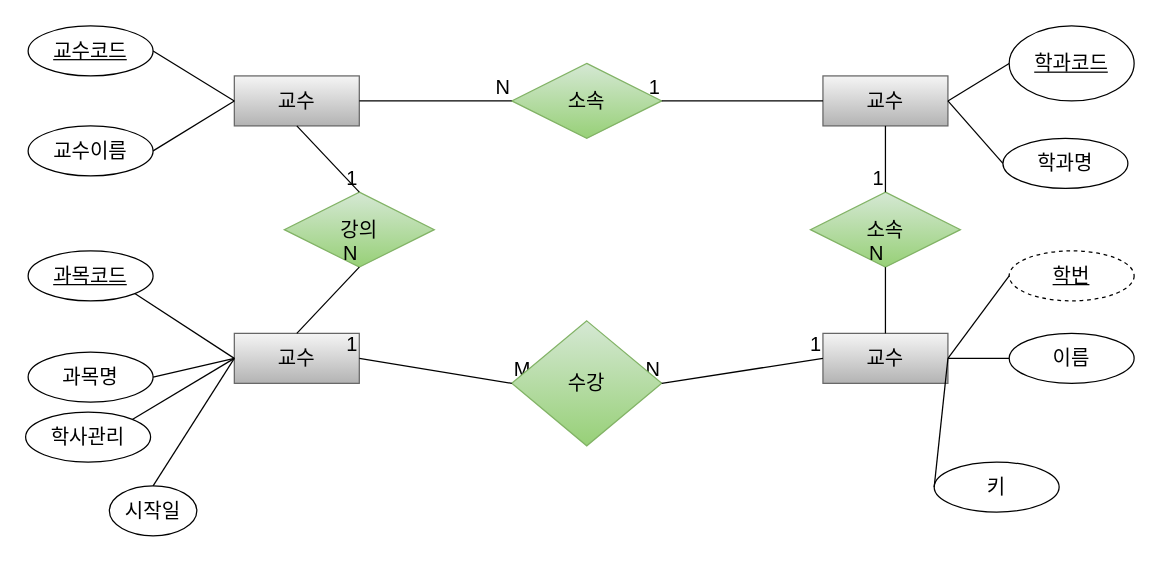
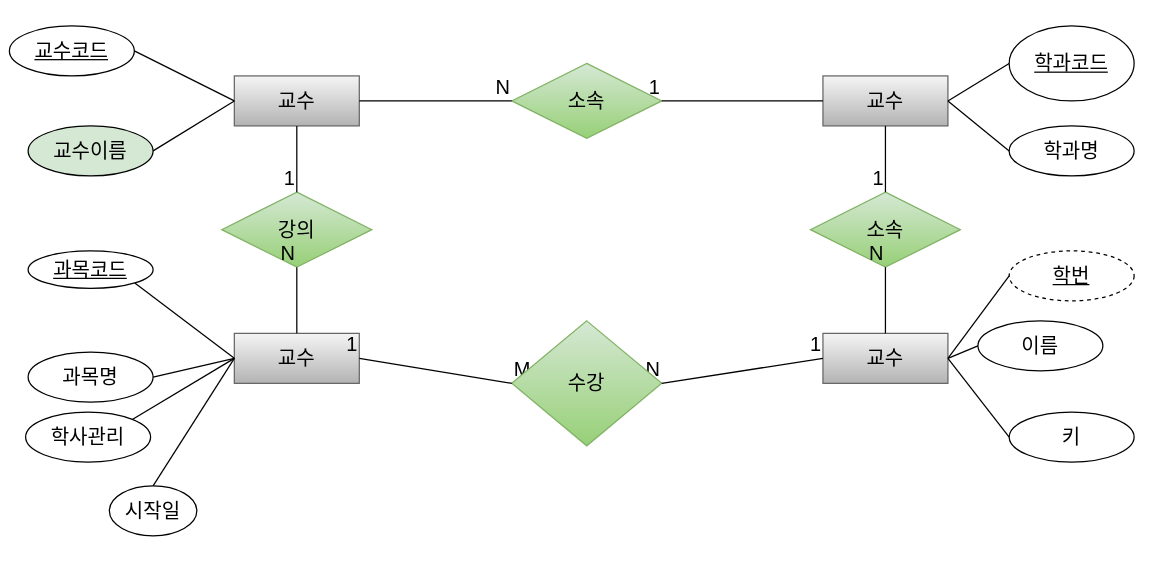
(91, 51) -> (72, 51)
(91, 151) -> (91, 151)
(1066, 163) -> (1072, 151)
(359, 229) -> (297, 229)
(91, 276) -> (91, 269)
(1072, 358) -> (1041, 346)
(997, 487) -> (1072, 437)
